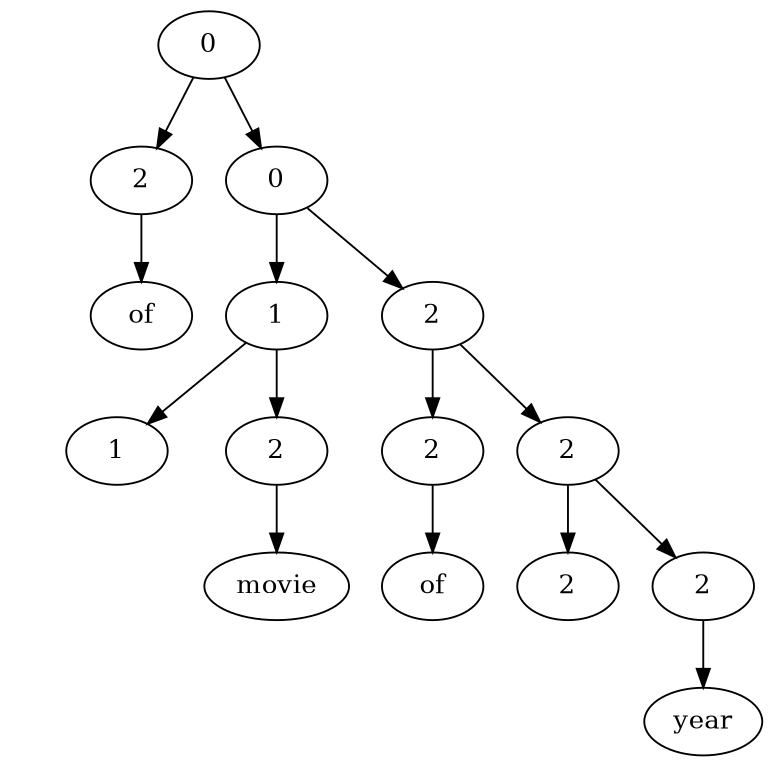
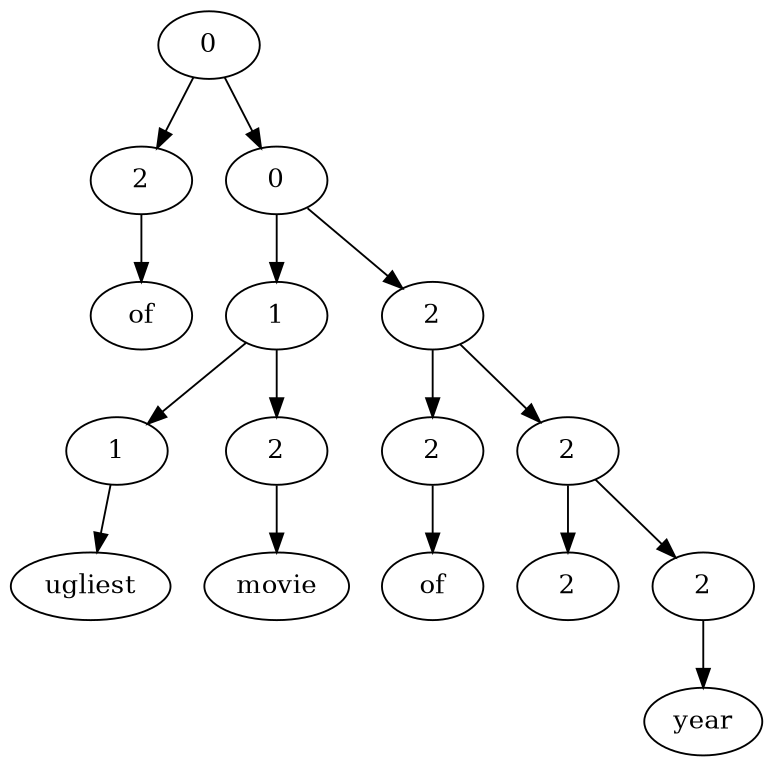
none -> (91, 586)
